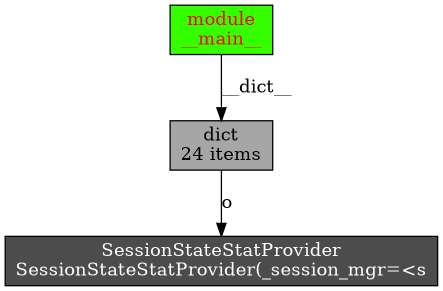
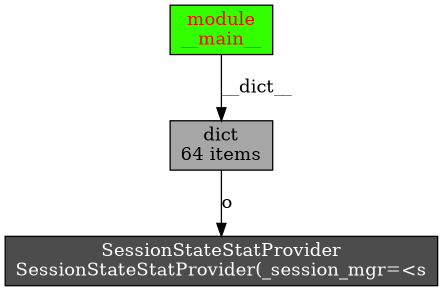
(221, 145) -> (221, 145)
